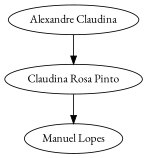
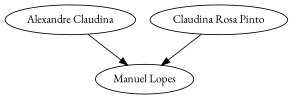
(74, 45) -> (104, 47)
